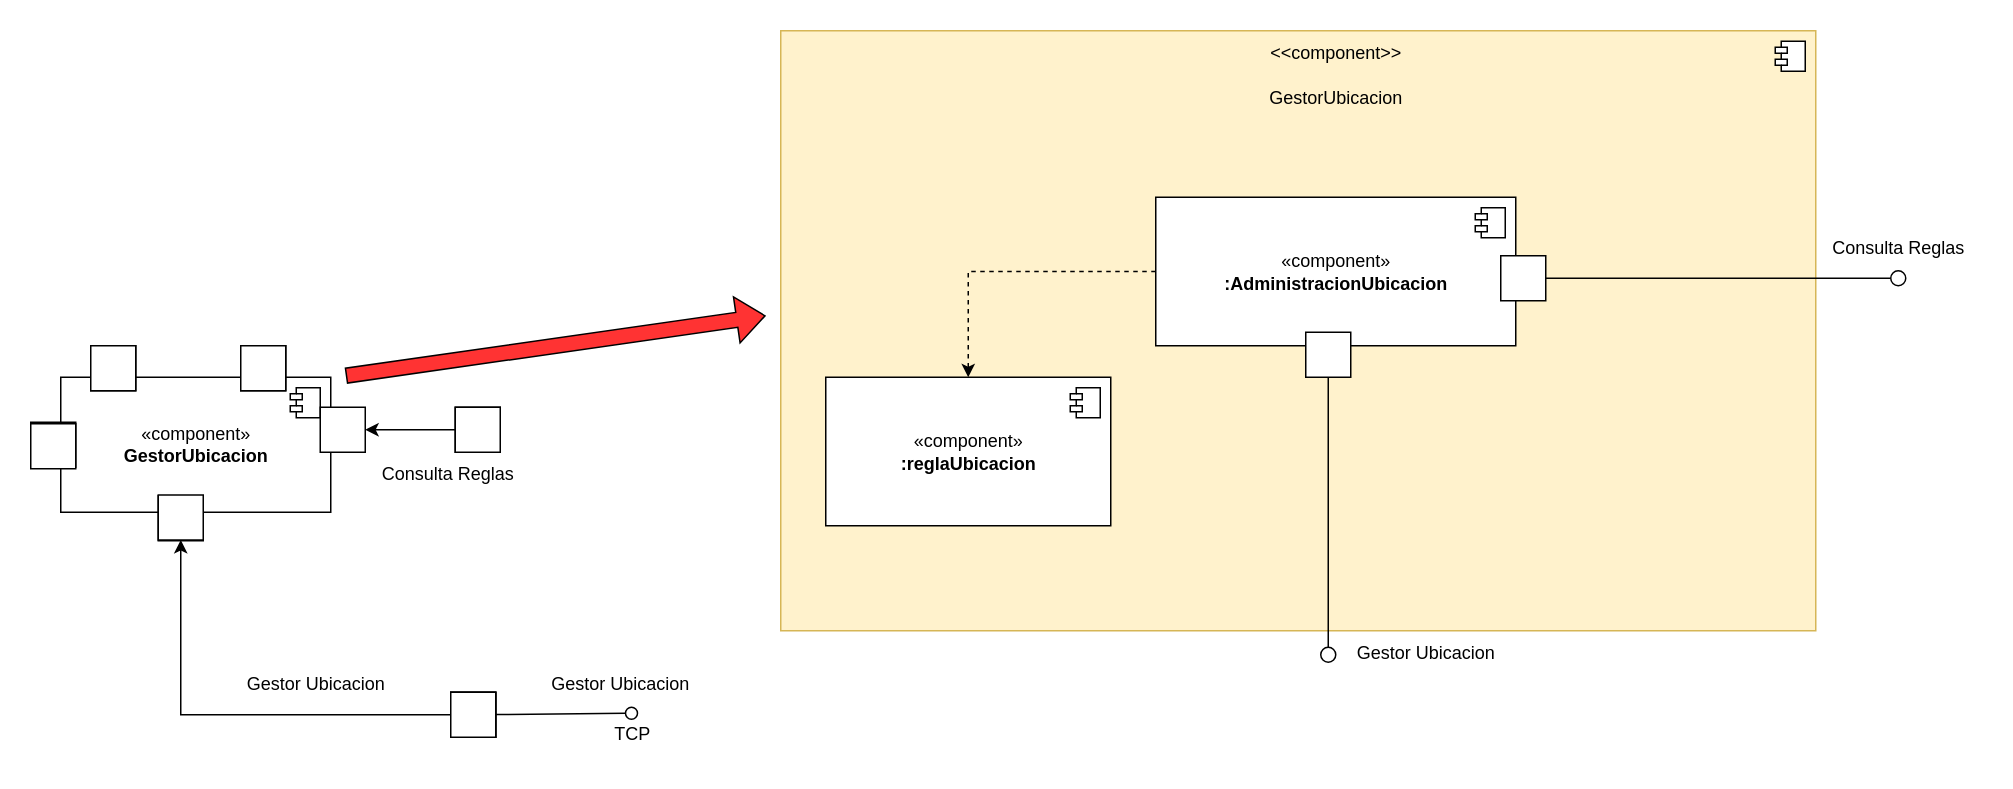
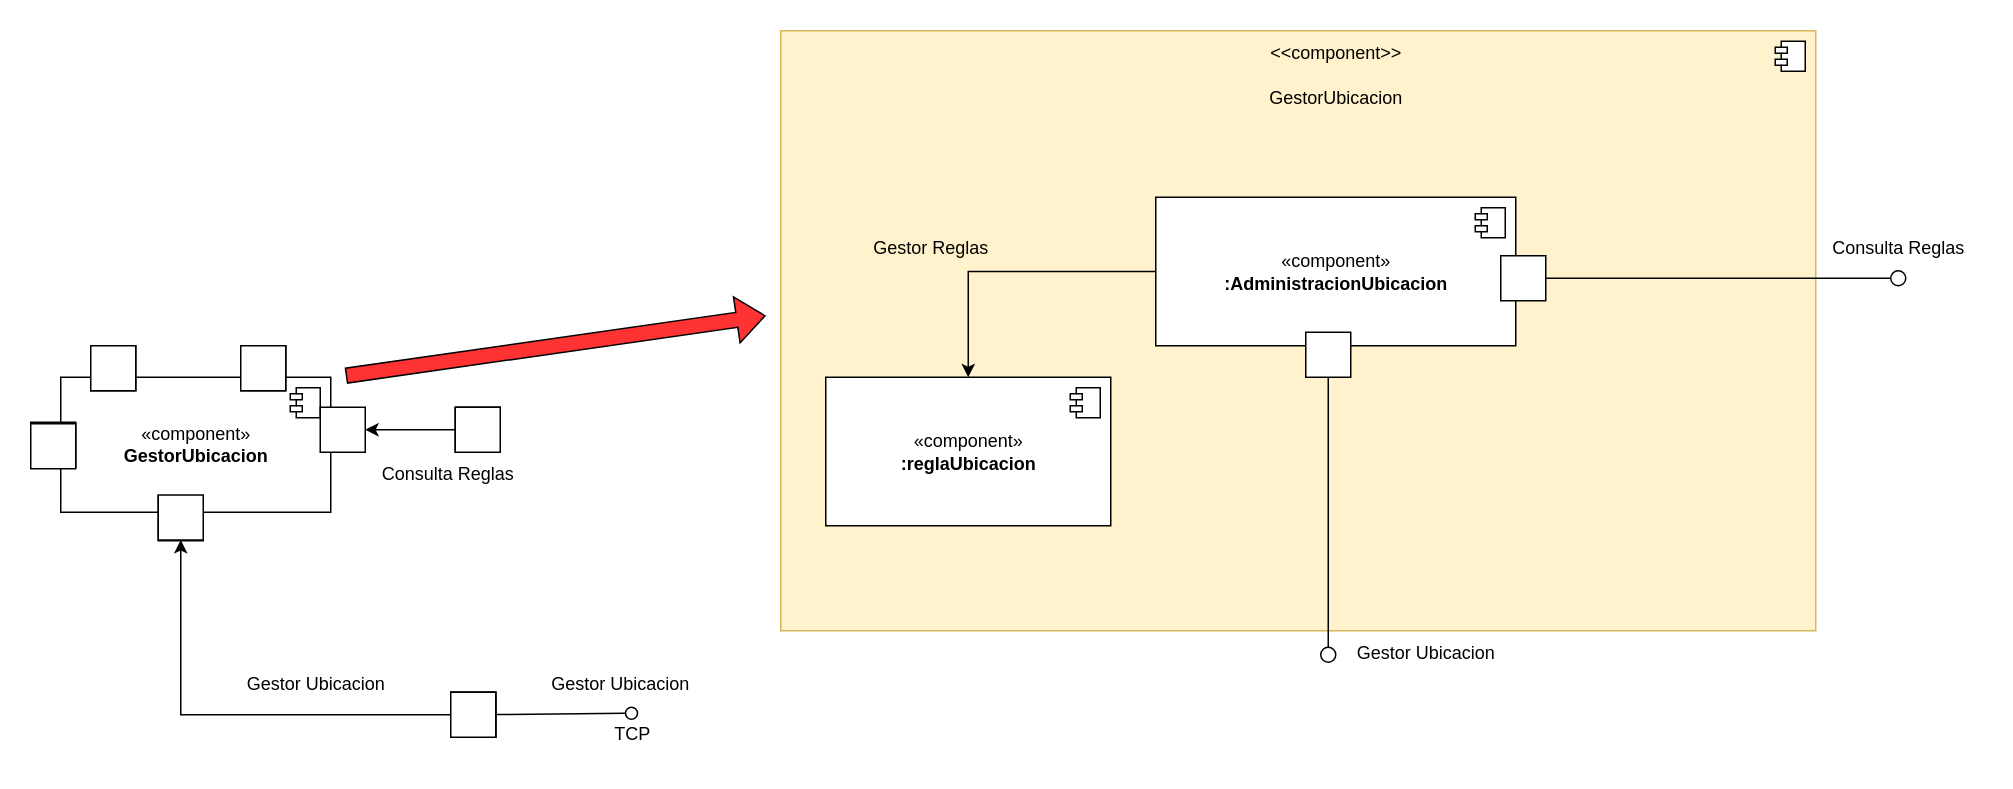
none -> (931, 248)
(1014, 272) -> (1014, 272)
